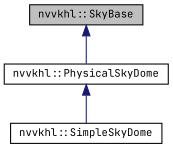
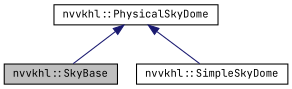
(86, 50) -> (94, 48)
